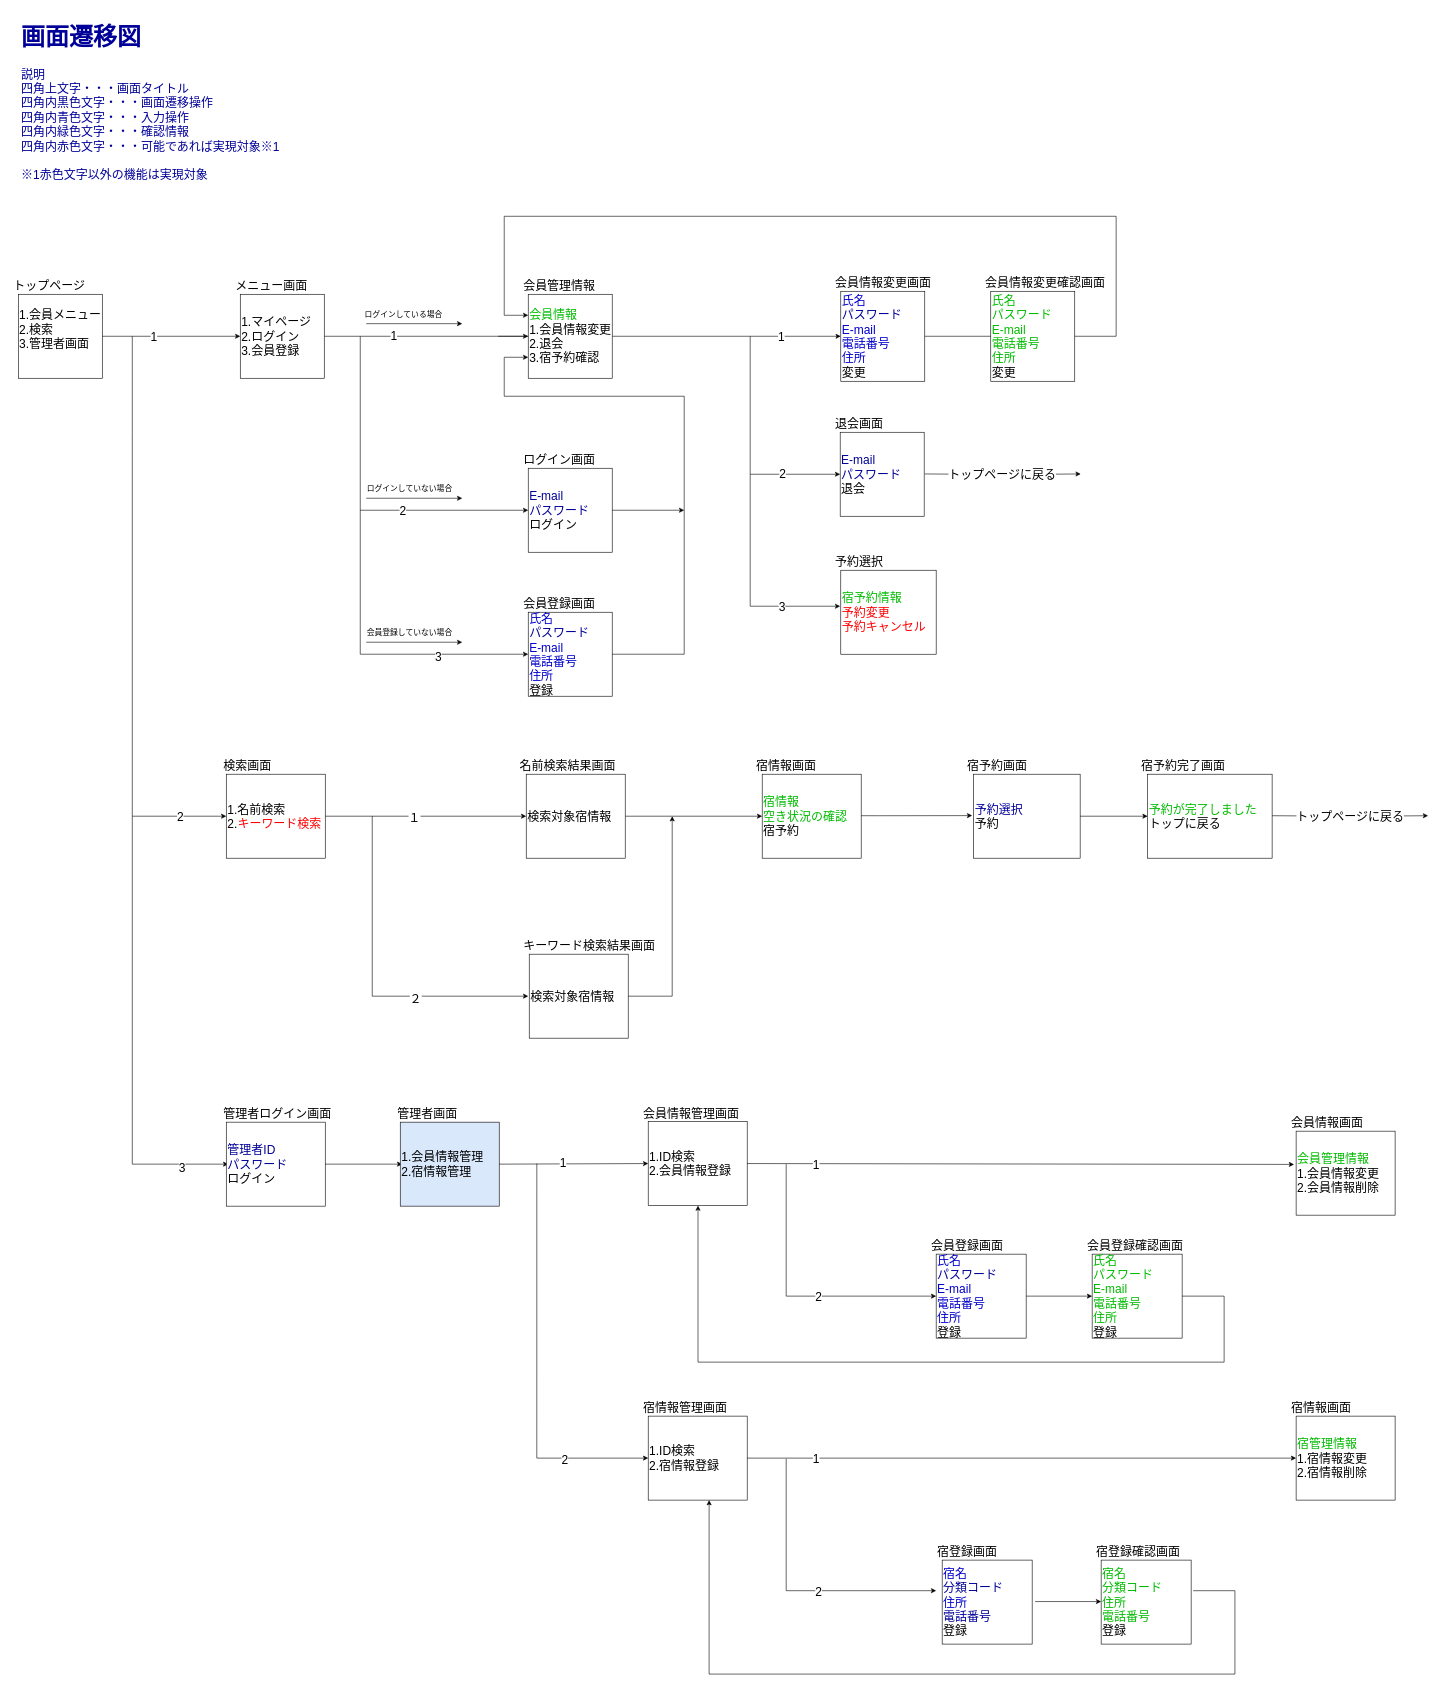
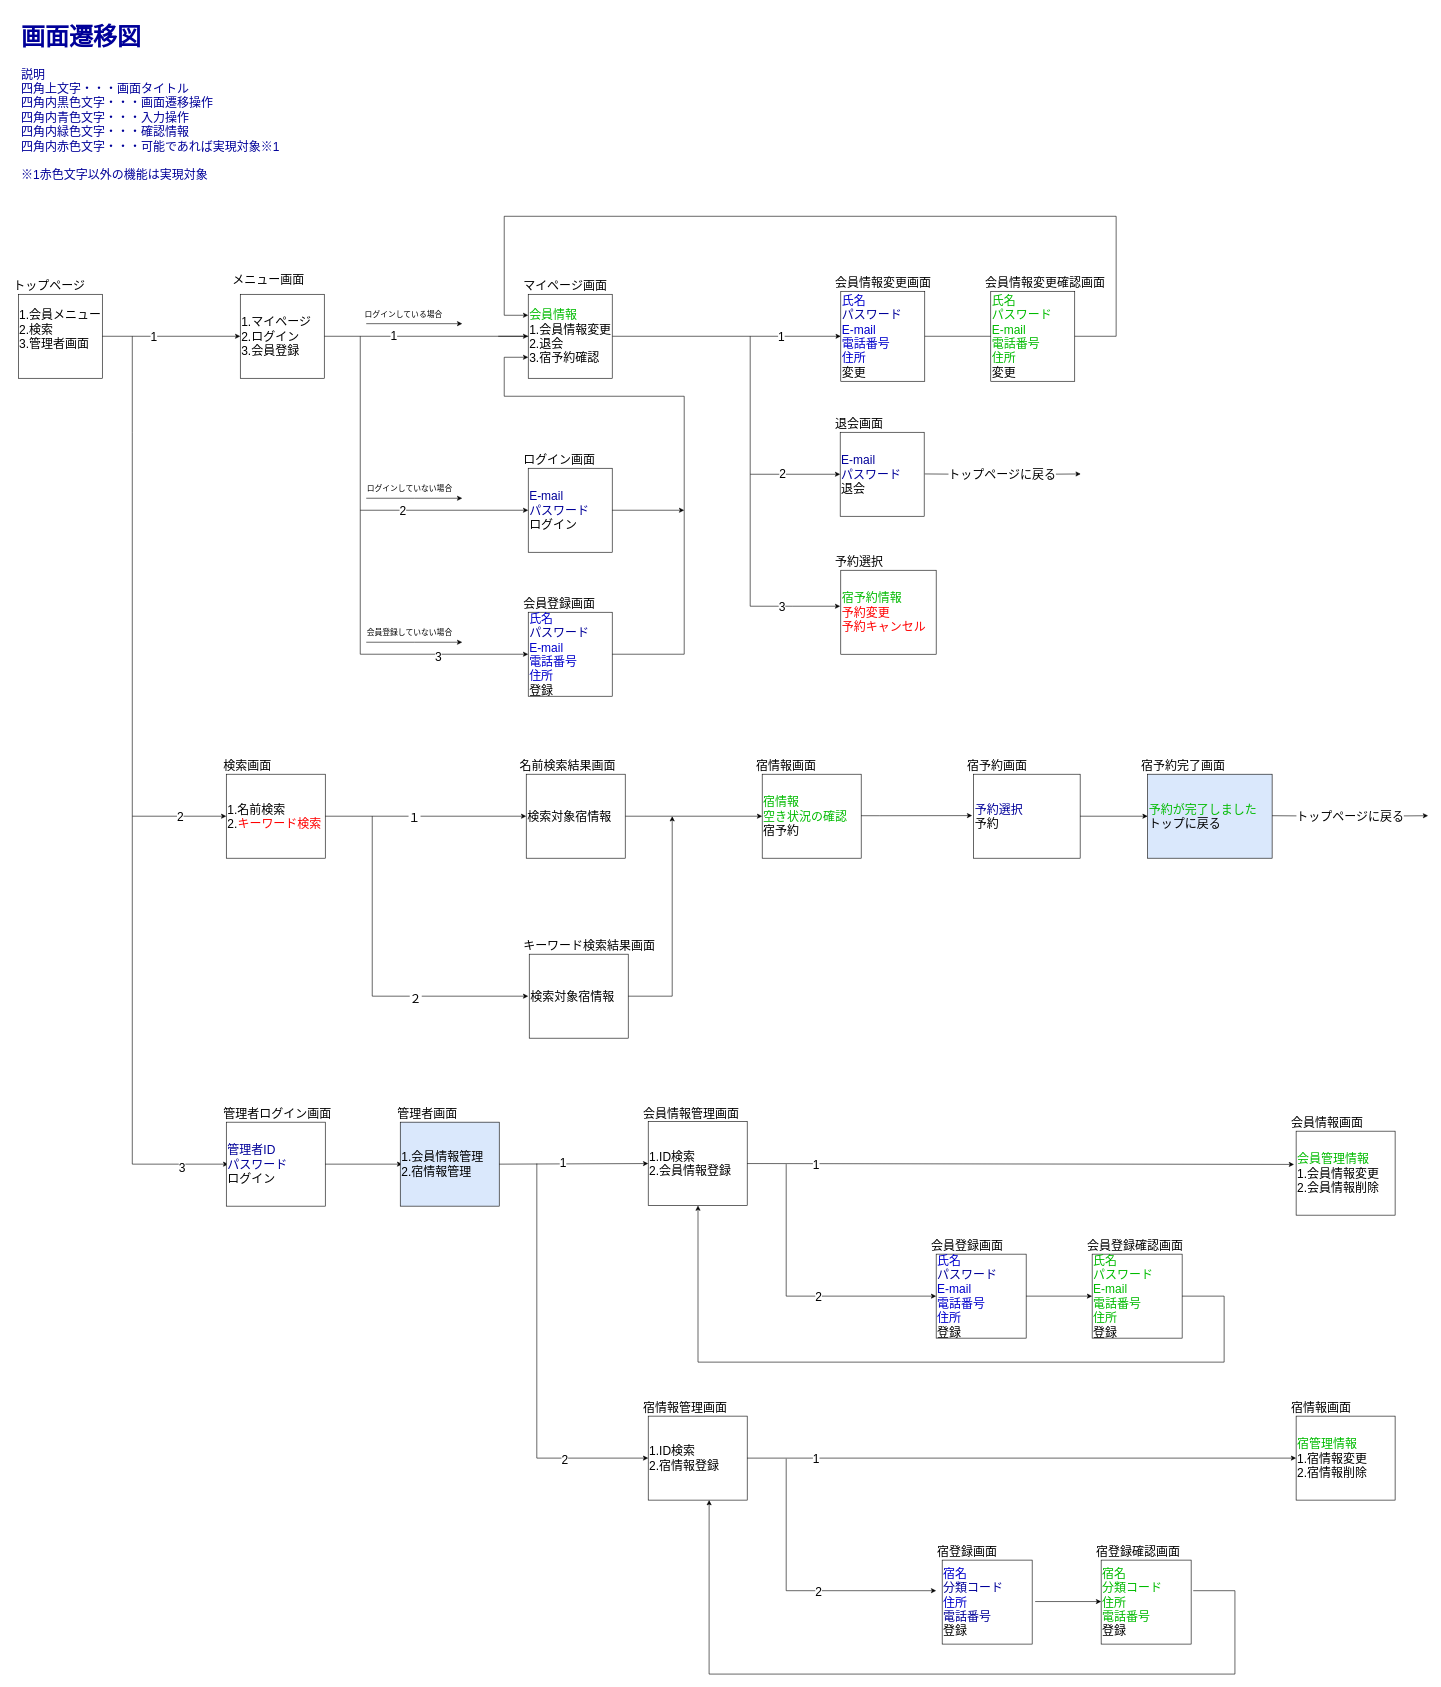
(273, 285) -> (270, 279)
(560, 285) -> (566, 285)
(1210, 816) -> (1210, 816)
